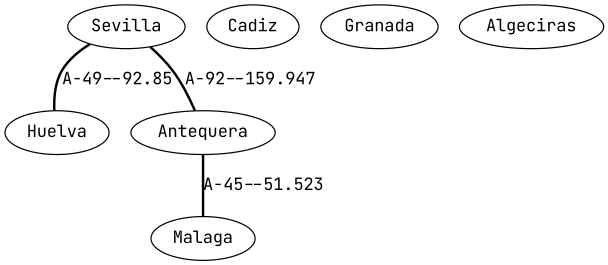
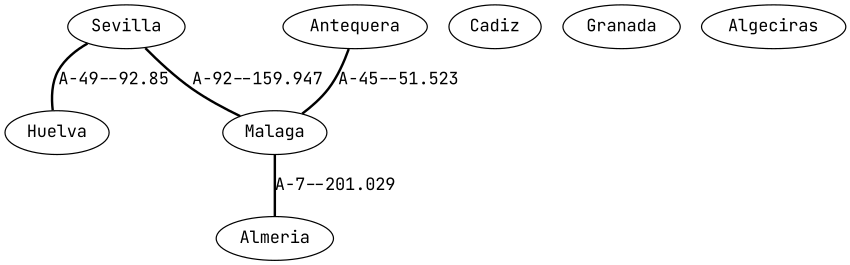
(176, 76) -> (189, 87)
none -> (275, 238)
